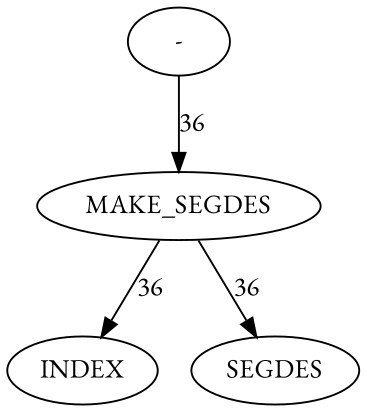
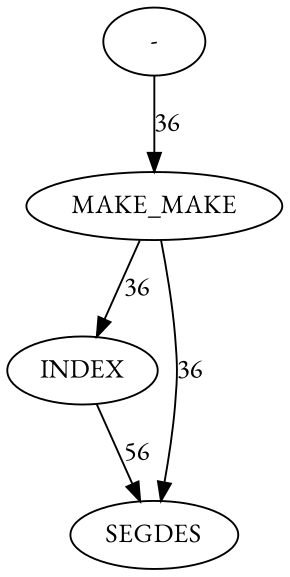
(179, 206) -> (154, 206)
none -> (114, 444)
